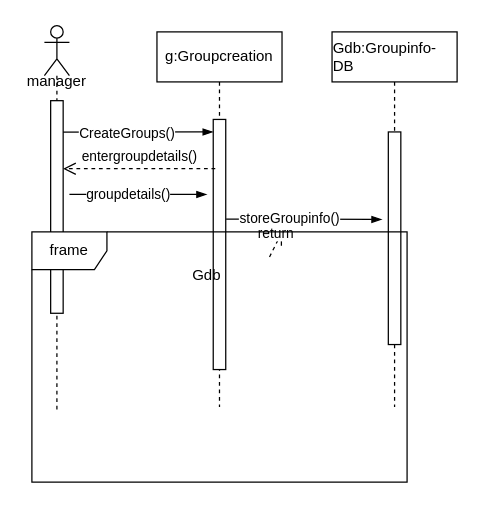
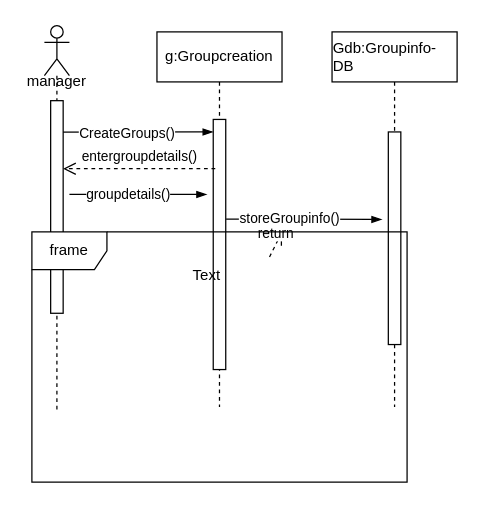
(207, 276) -> (207, 276)
